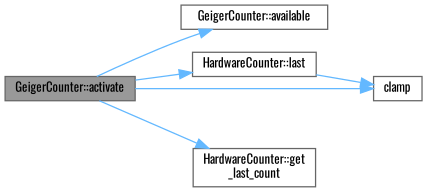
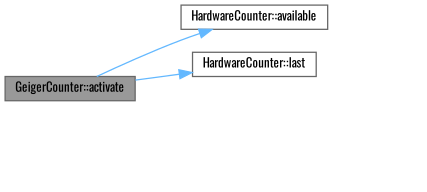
(254, 17) -> (254, 17)
(398, 89) -> none
(254, 168) -> none
